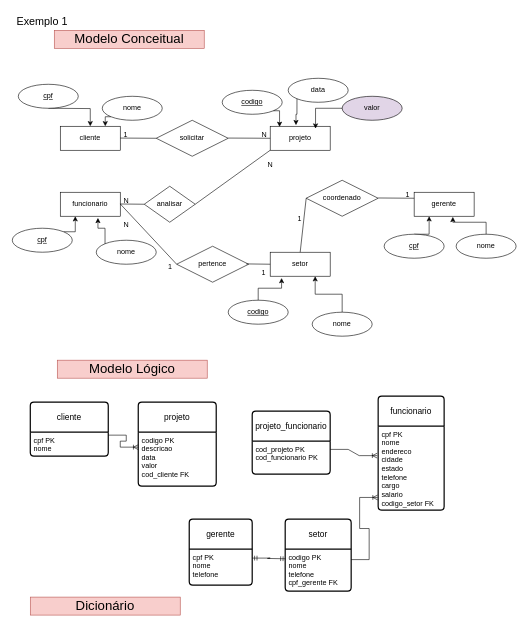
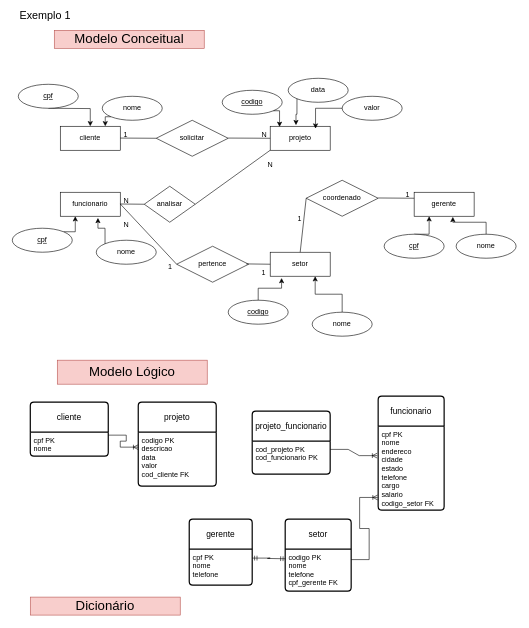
(42, 21) -> (45, 15)
(372, 108) -> (372, 108)
(132, 369) -> (132, 372)
